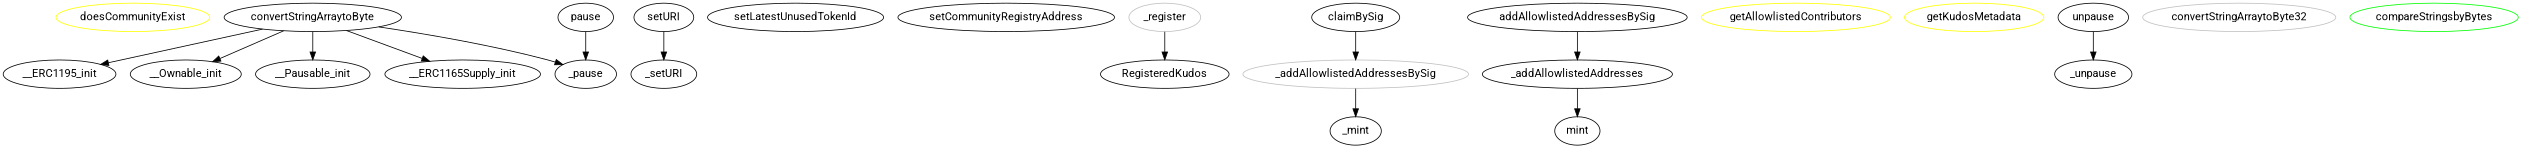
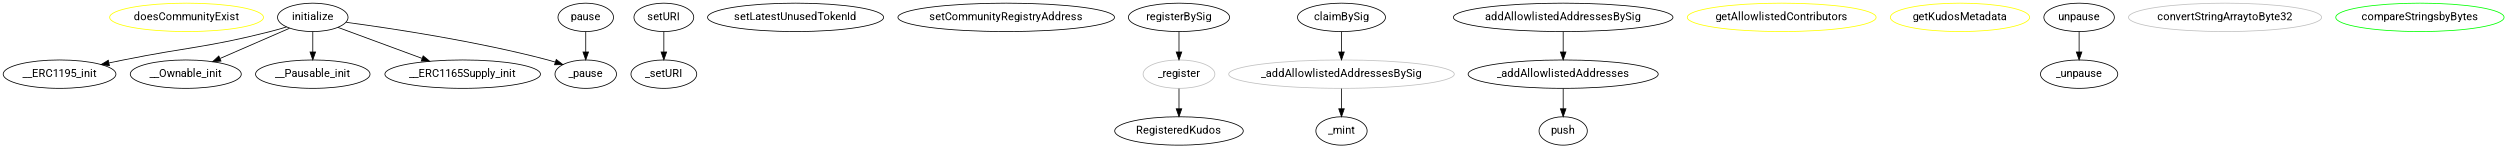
(313, 17) -> (313, 17)
none -> (1179, 17)
(1577, 131) -> (1563, 131)
